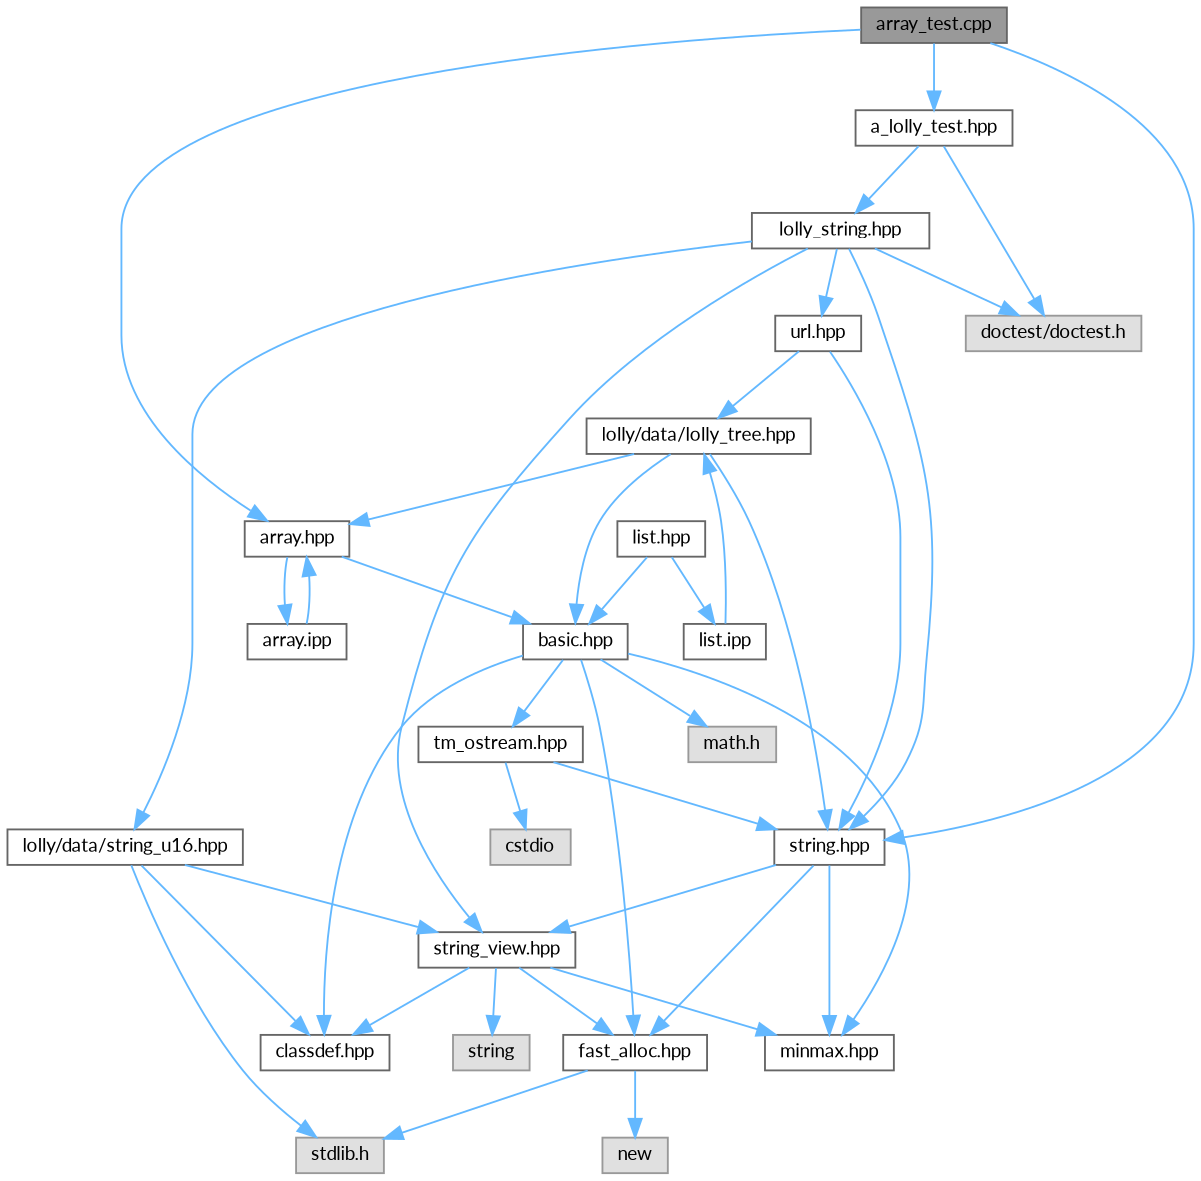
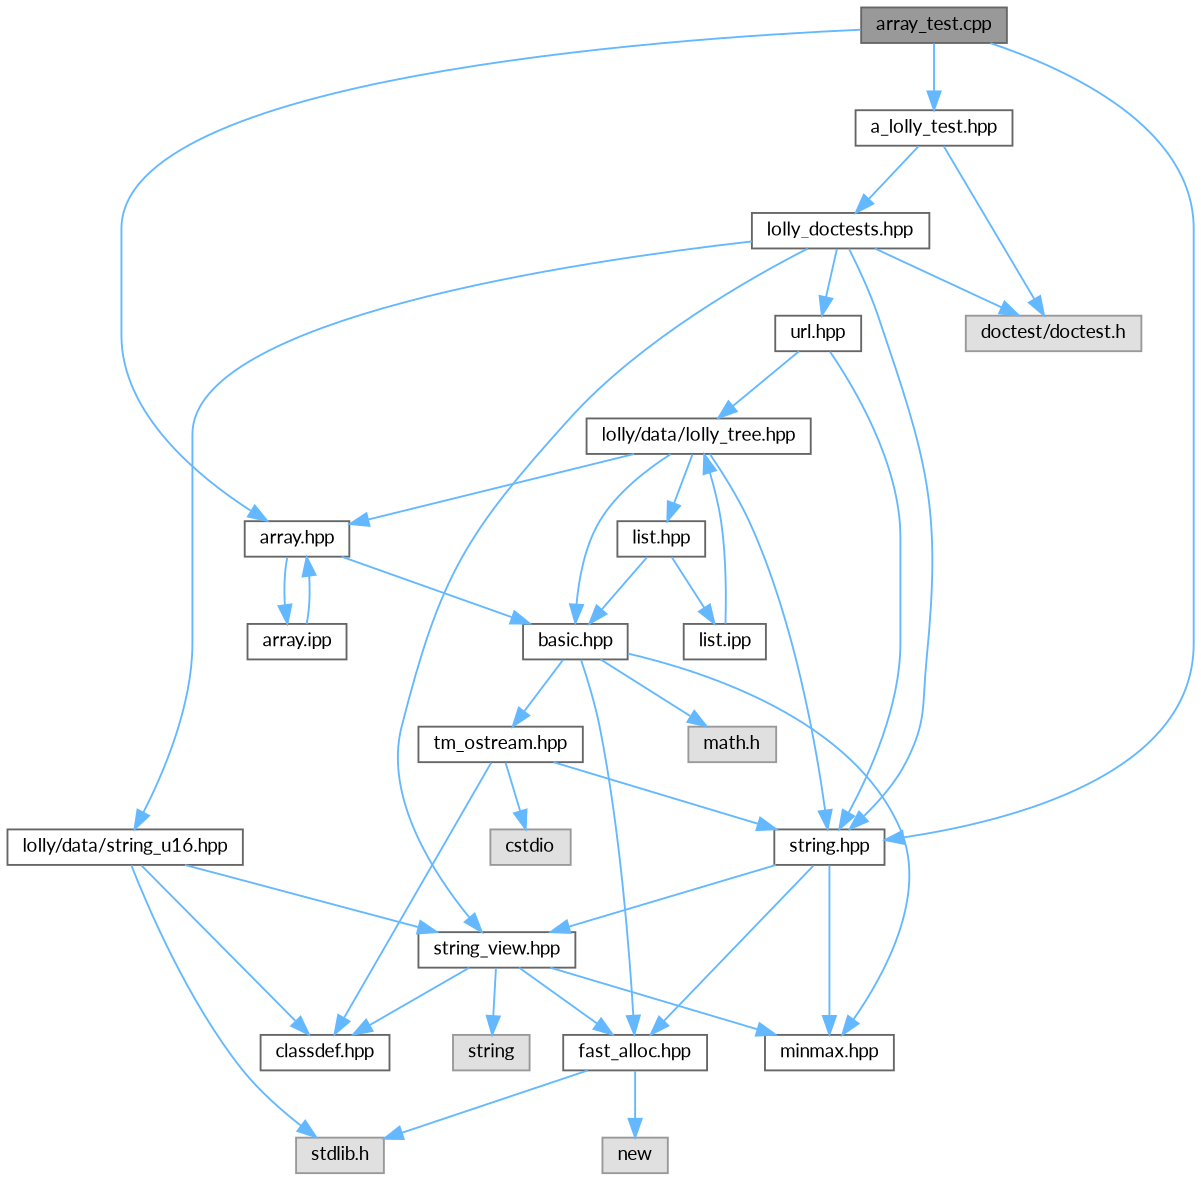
(841, 231) -> (841, 231)
none -> (683, 479)
(361, 797) -> (418, 890)
